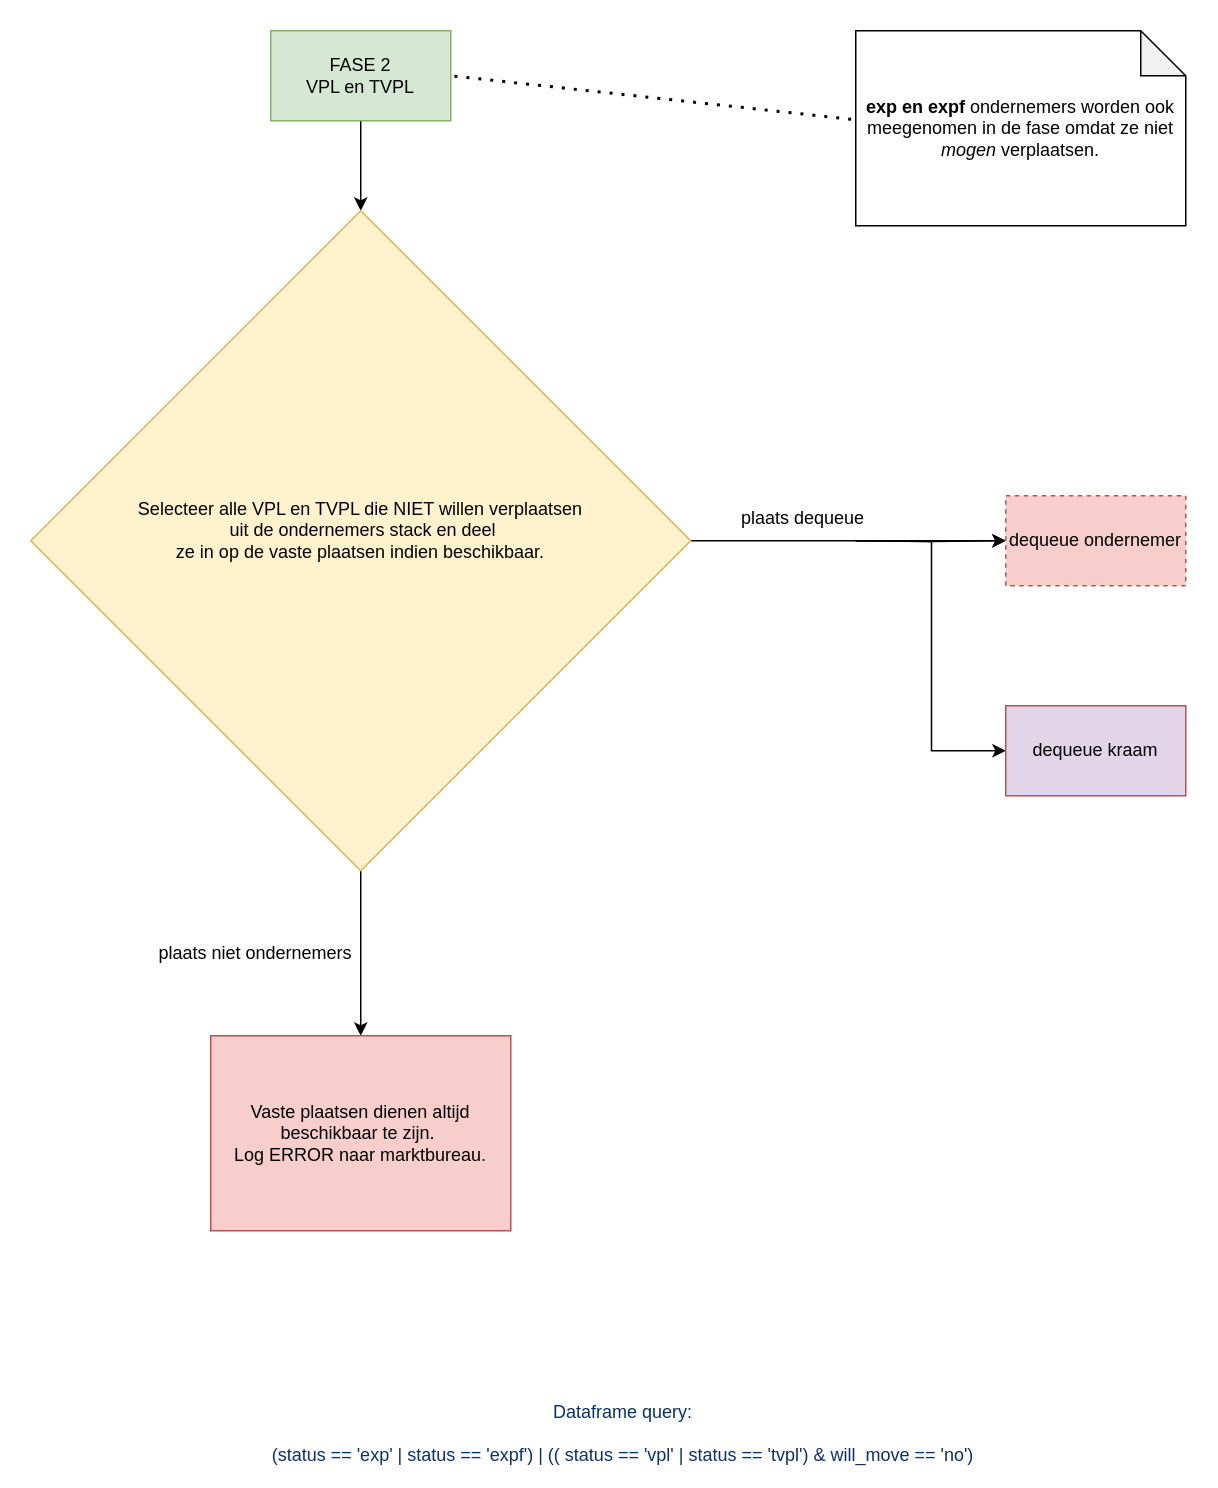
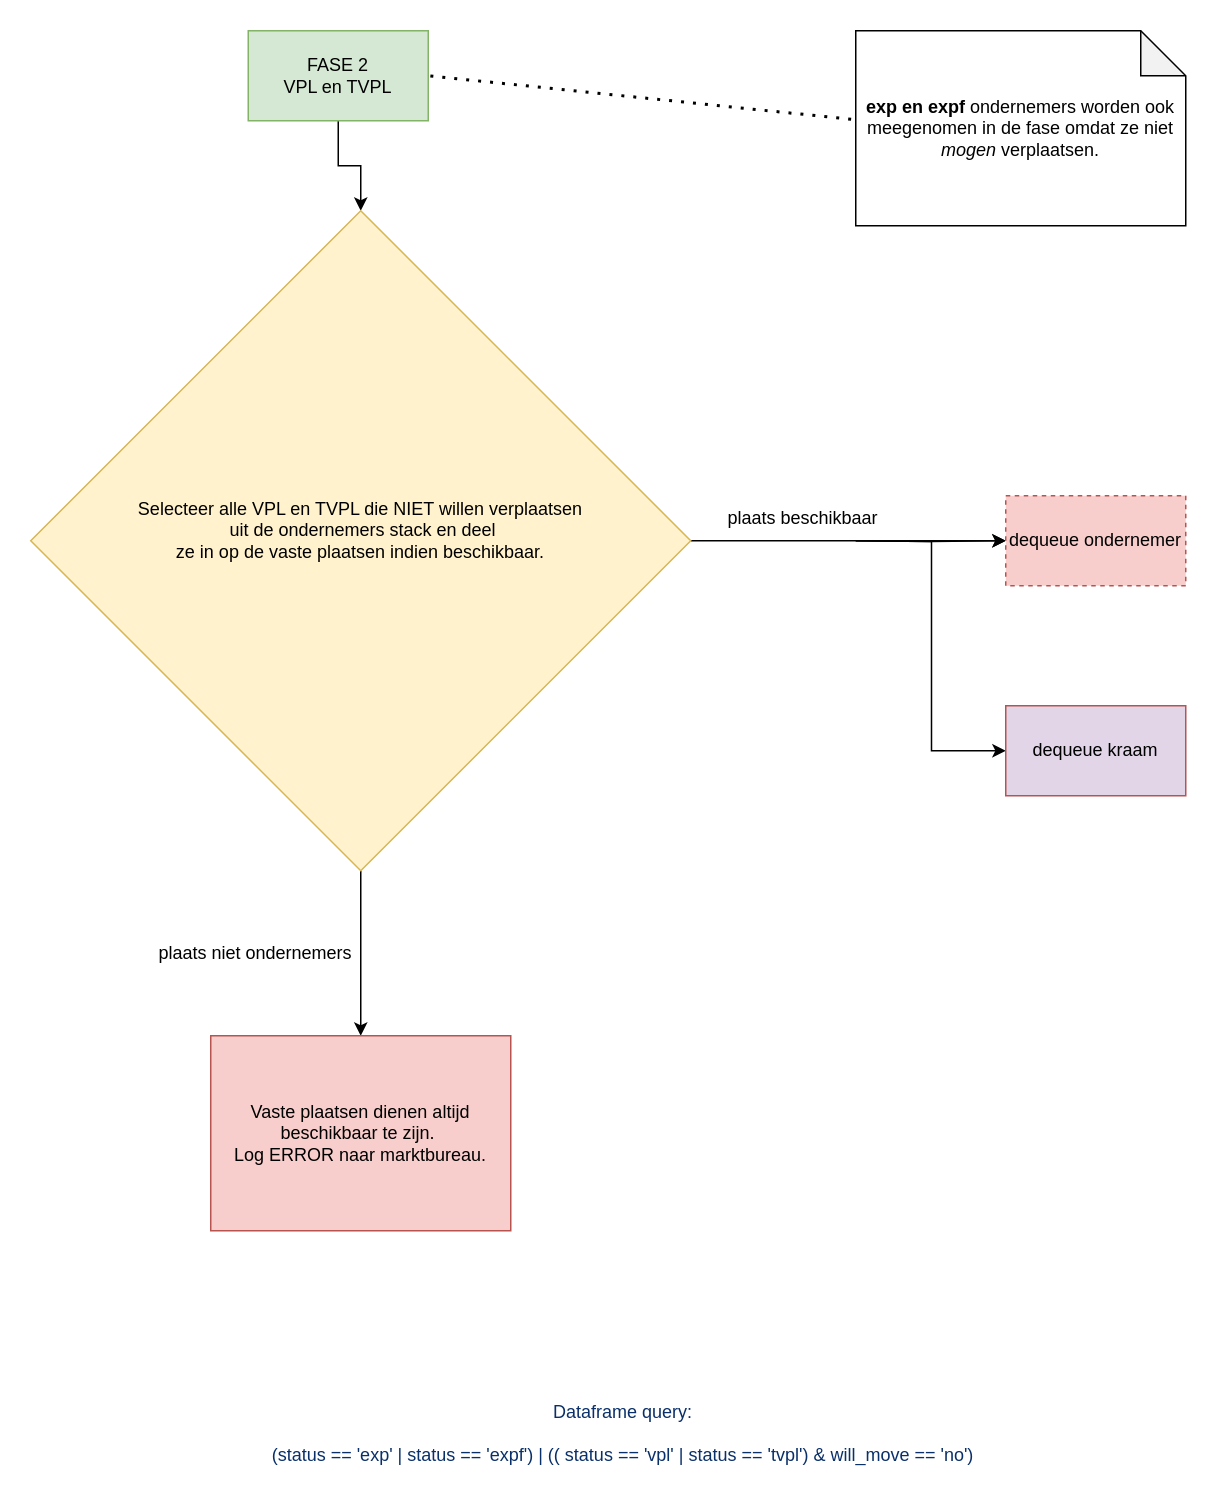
(361, 76) -> (338, 76)
(803, 518) -> (803, 518)
